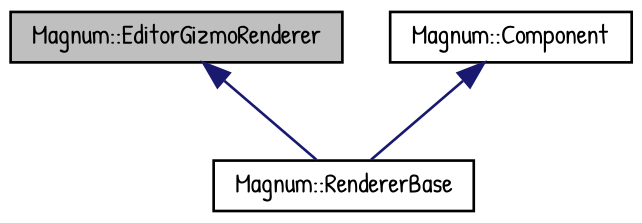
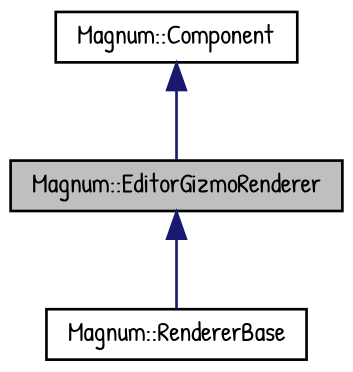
(417, 120) -> (177, 125)
